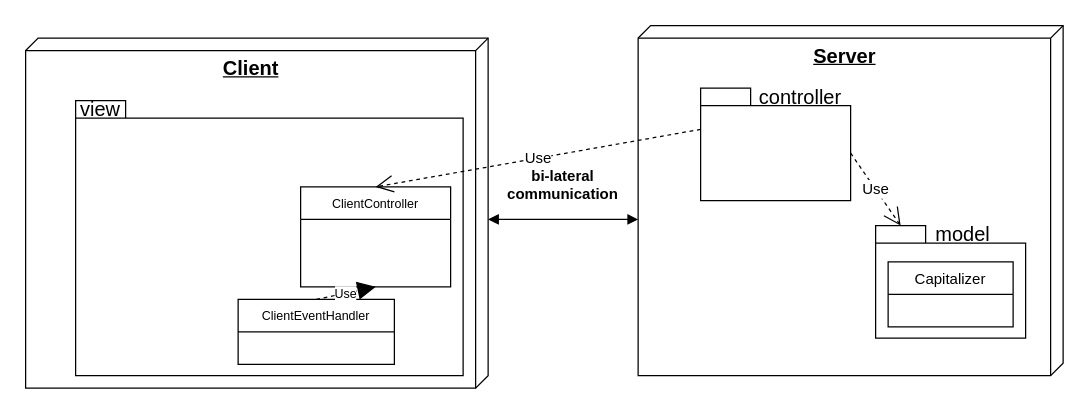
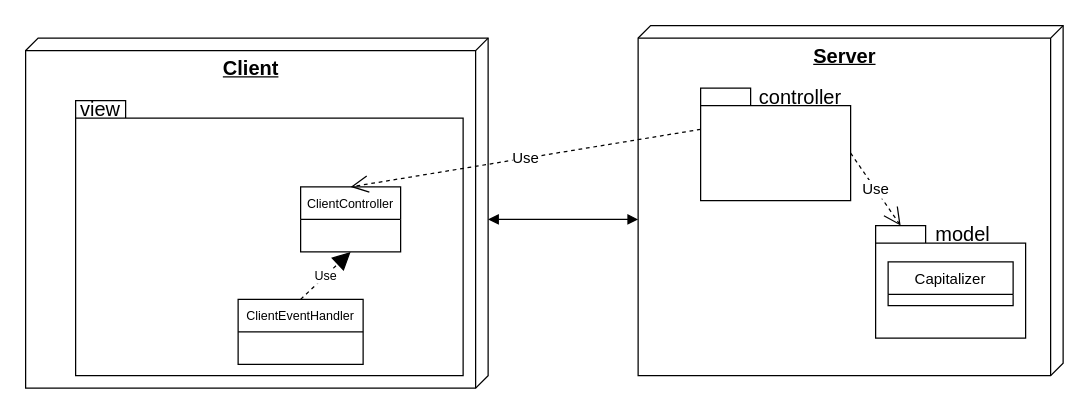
(563, 184) -> none
(376, 237) -> (351, 219)
(951, 294) -> (951, 284)
(316, 332) -> (301, 332)
